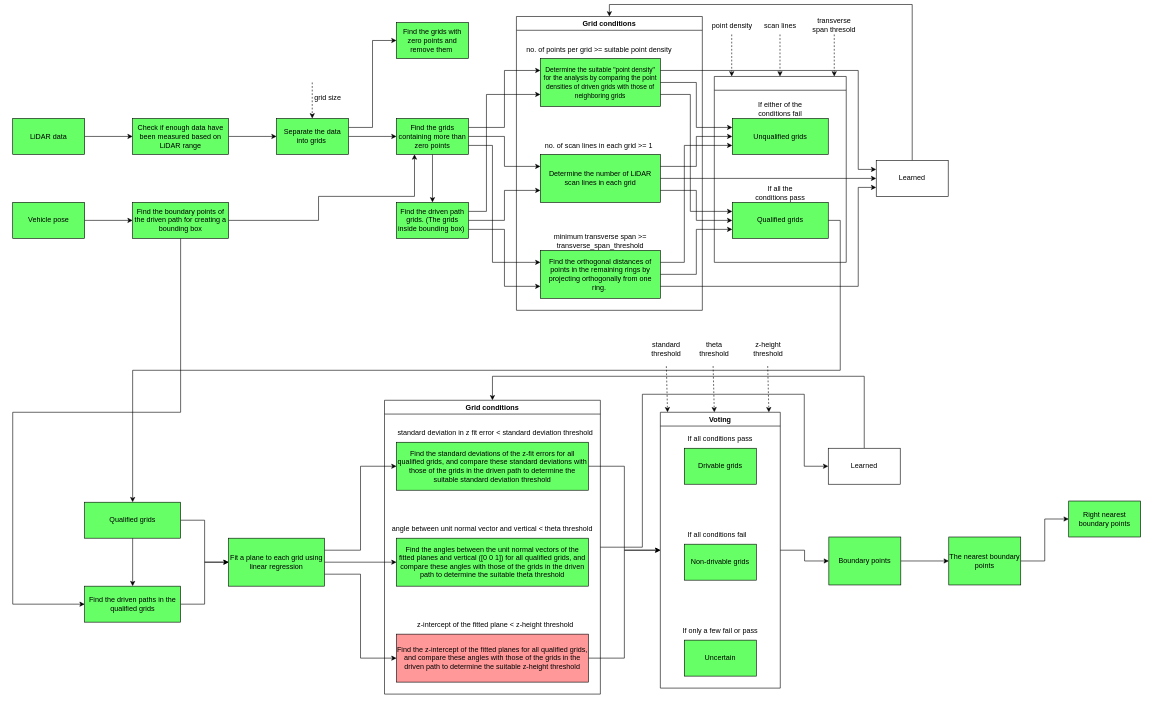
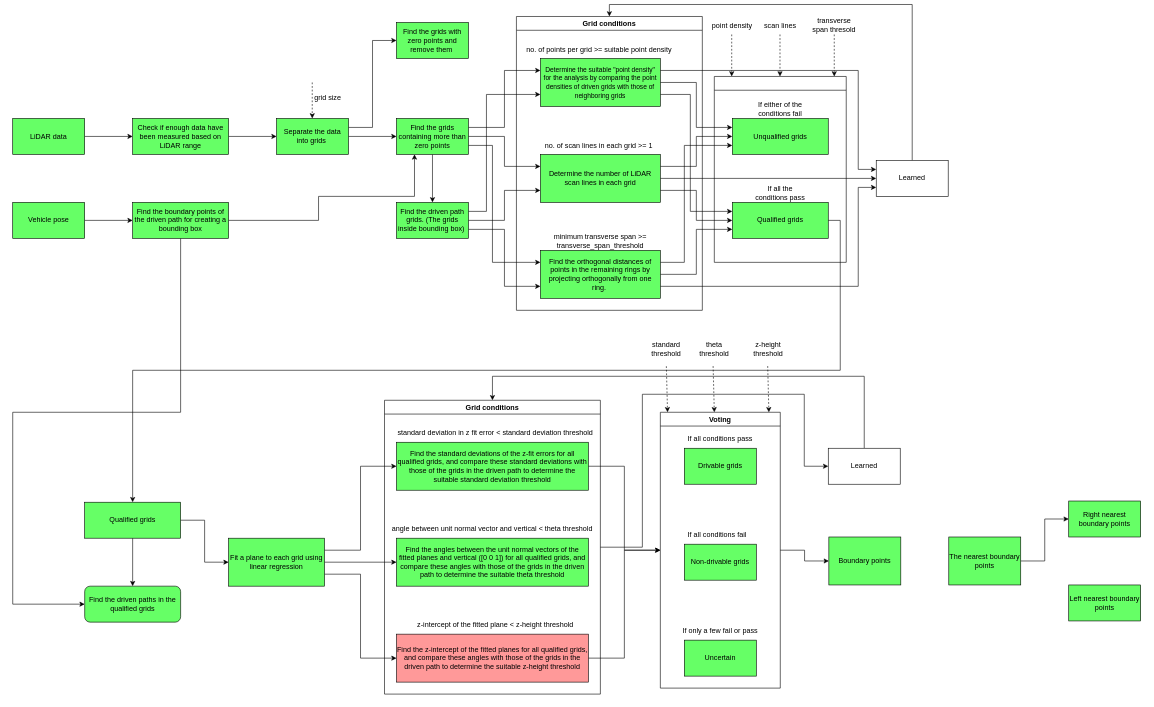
(943, 561) -> none
(204, 597) -> none
none -> (1105, 603)
(132, 605) -> (132, 605)
